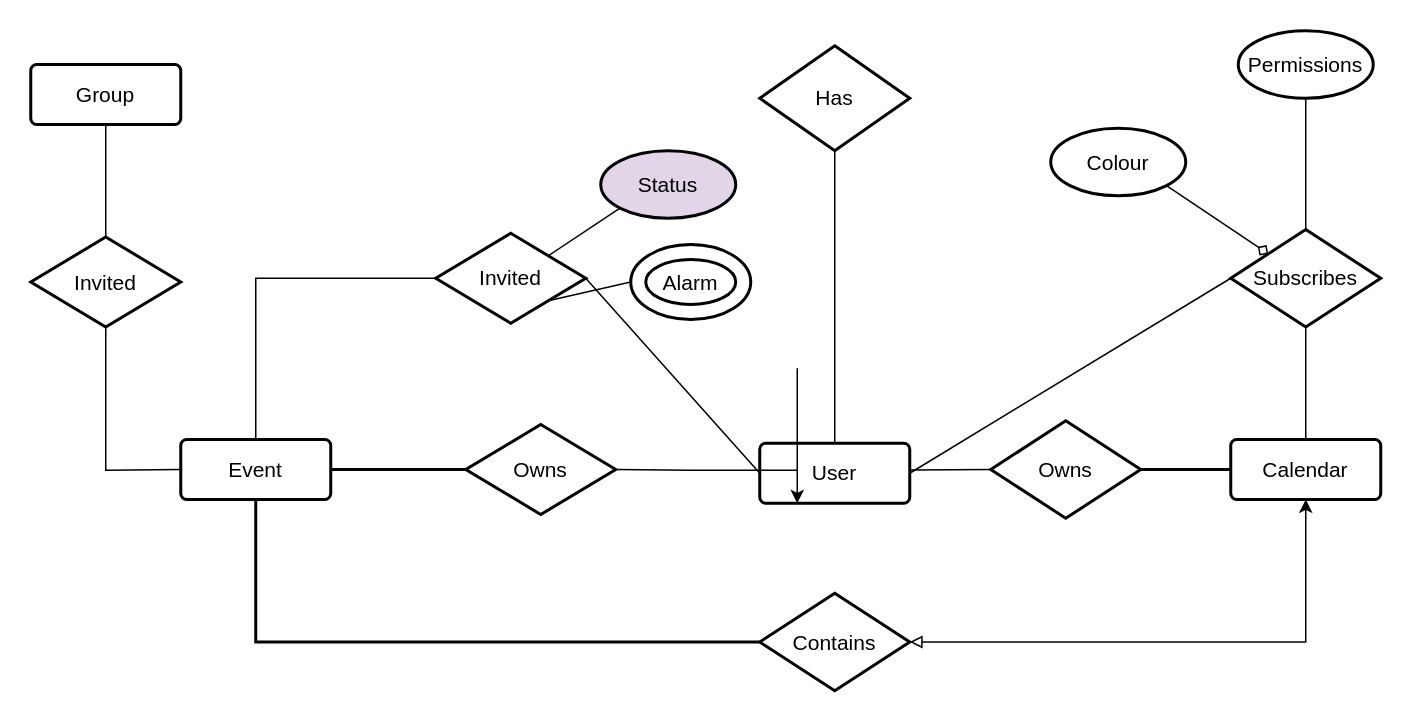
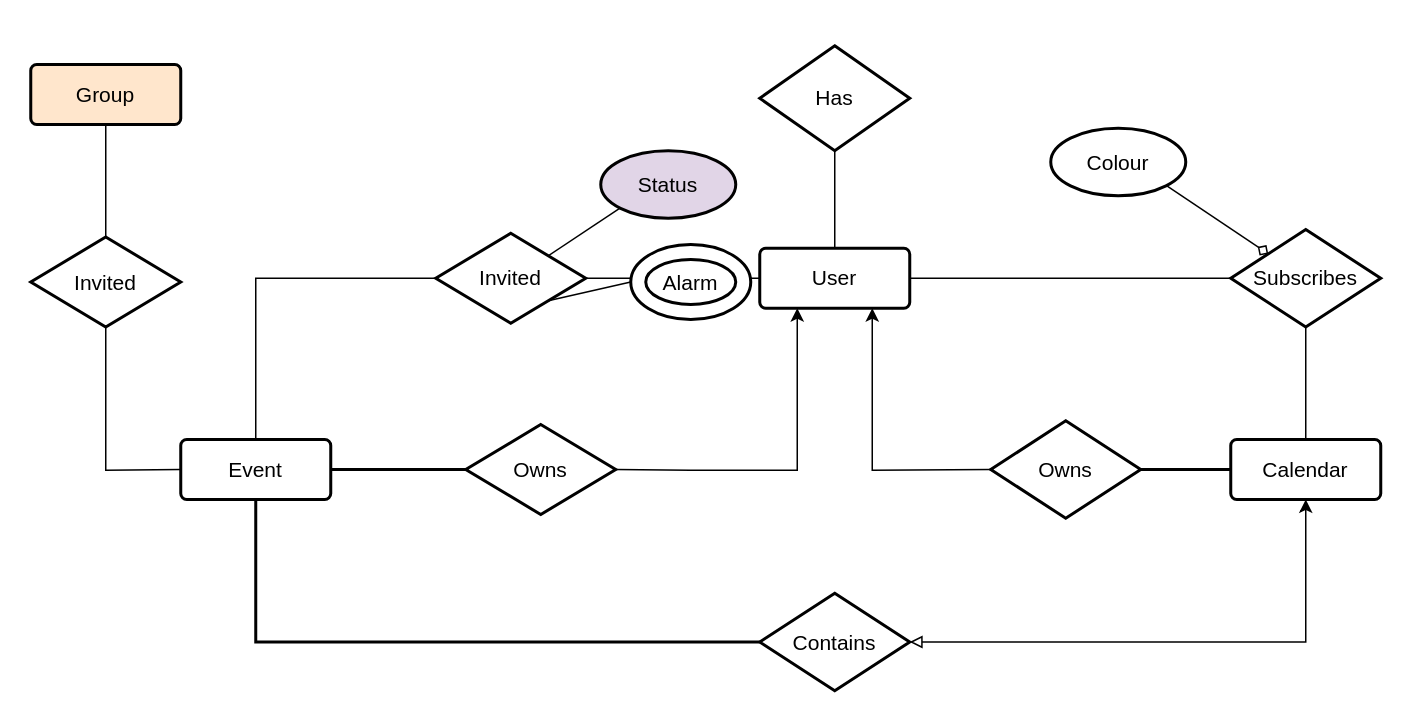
(1306, 65) -> none
(106, 95) -> (106, 95)
(1306, 163) -> none
(835, 473) -> (835, 278)
